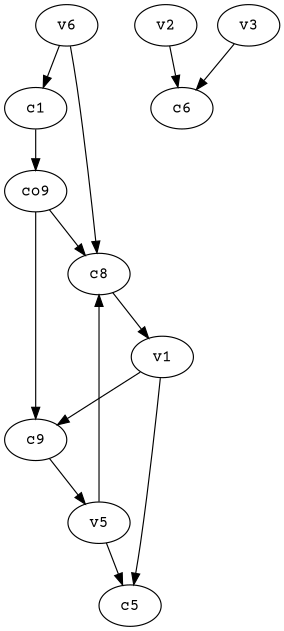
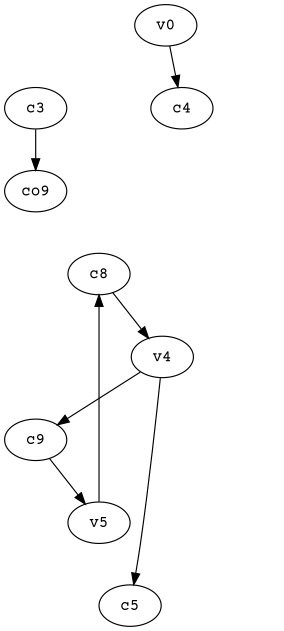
(67, 25) -> none
(166, 25) -> (166, 25)
(249, 25) -> none
(36, 108) -> (36, 108)
(182, 108) -> (182, 108)
(64, 228) -> none
(36, 310) -> none
(162, 357) -> (162, 357)
(112, 559) -> none
